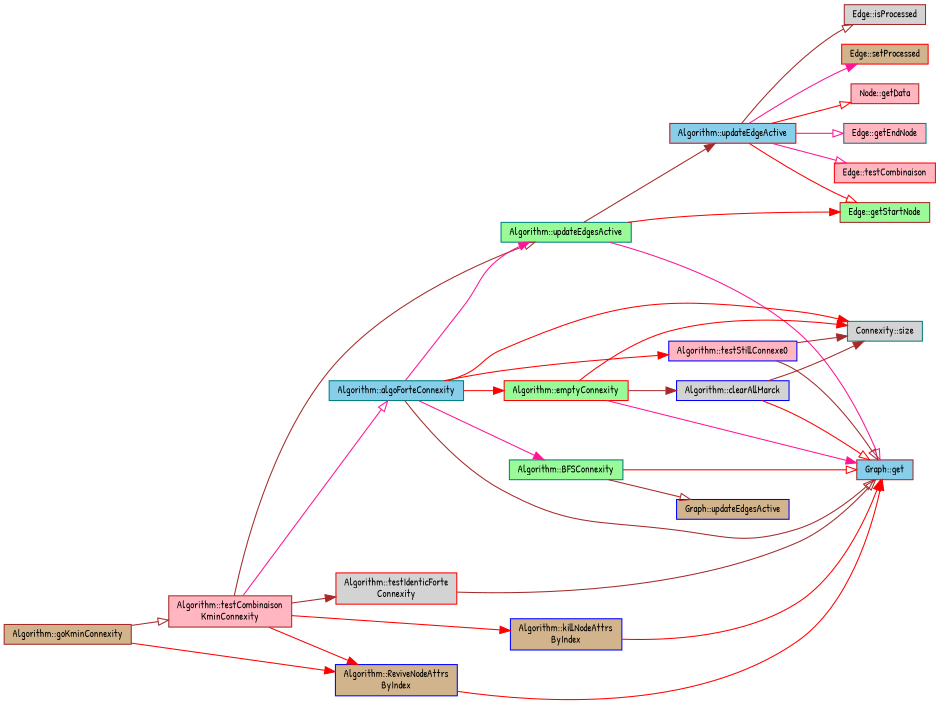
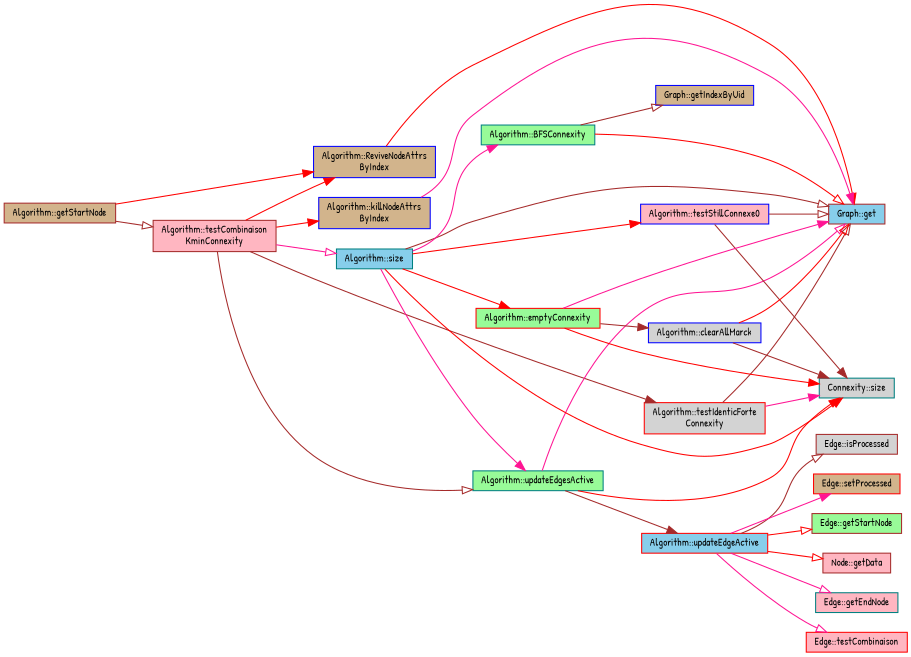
(729, 214) -> (724, 494)
(396, 391) -> (374, 259)
none -> (787, 402)
(733, 509) -> (705, 95)
(779, 613) -> (637, 39)
(68, 634) -> (60, 213)
